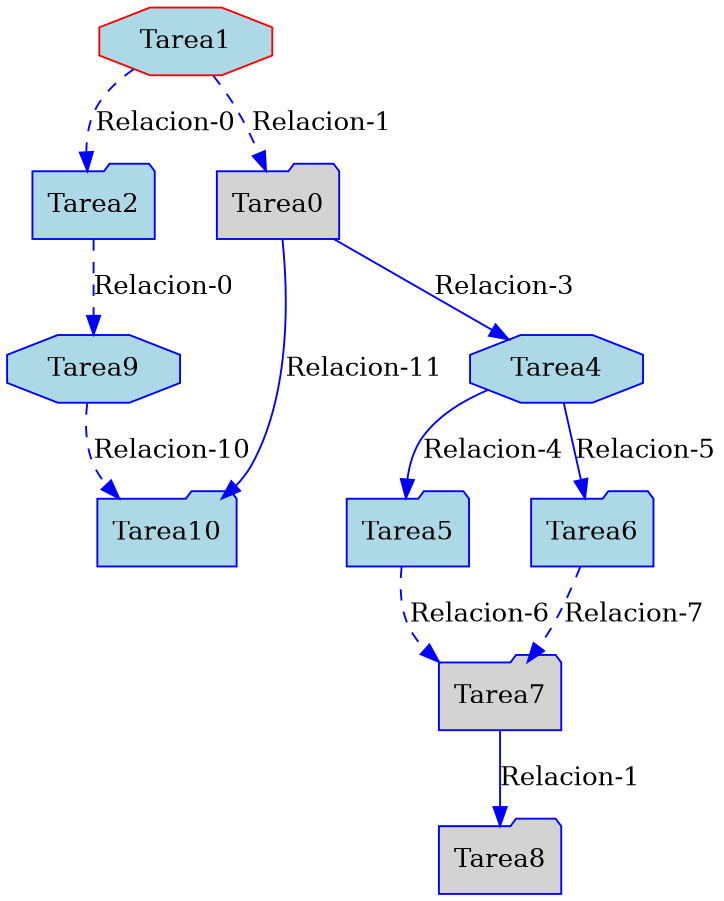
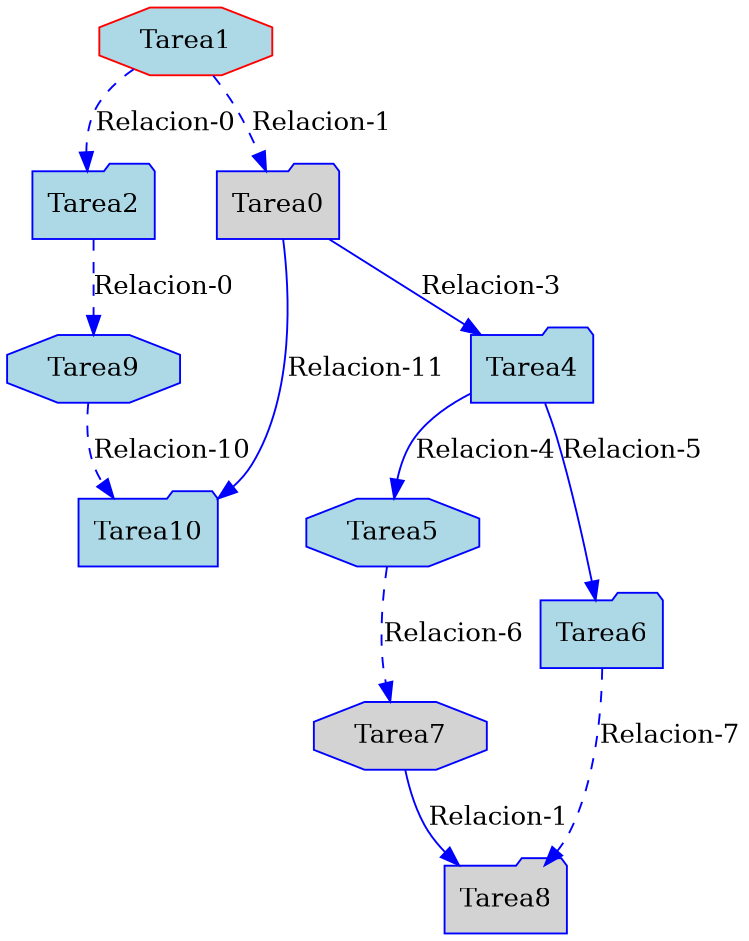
(557, 369) -> (532, 369)
(408, 533) -> (393, 533)
(562, 608) -> (592, 763)
(500, 696) -> (400, 736)
